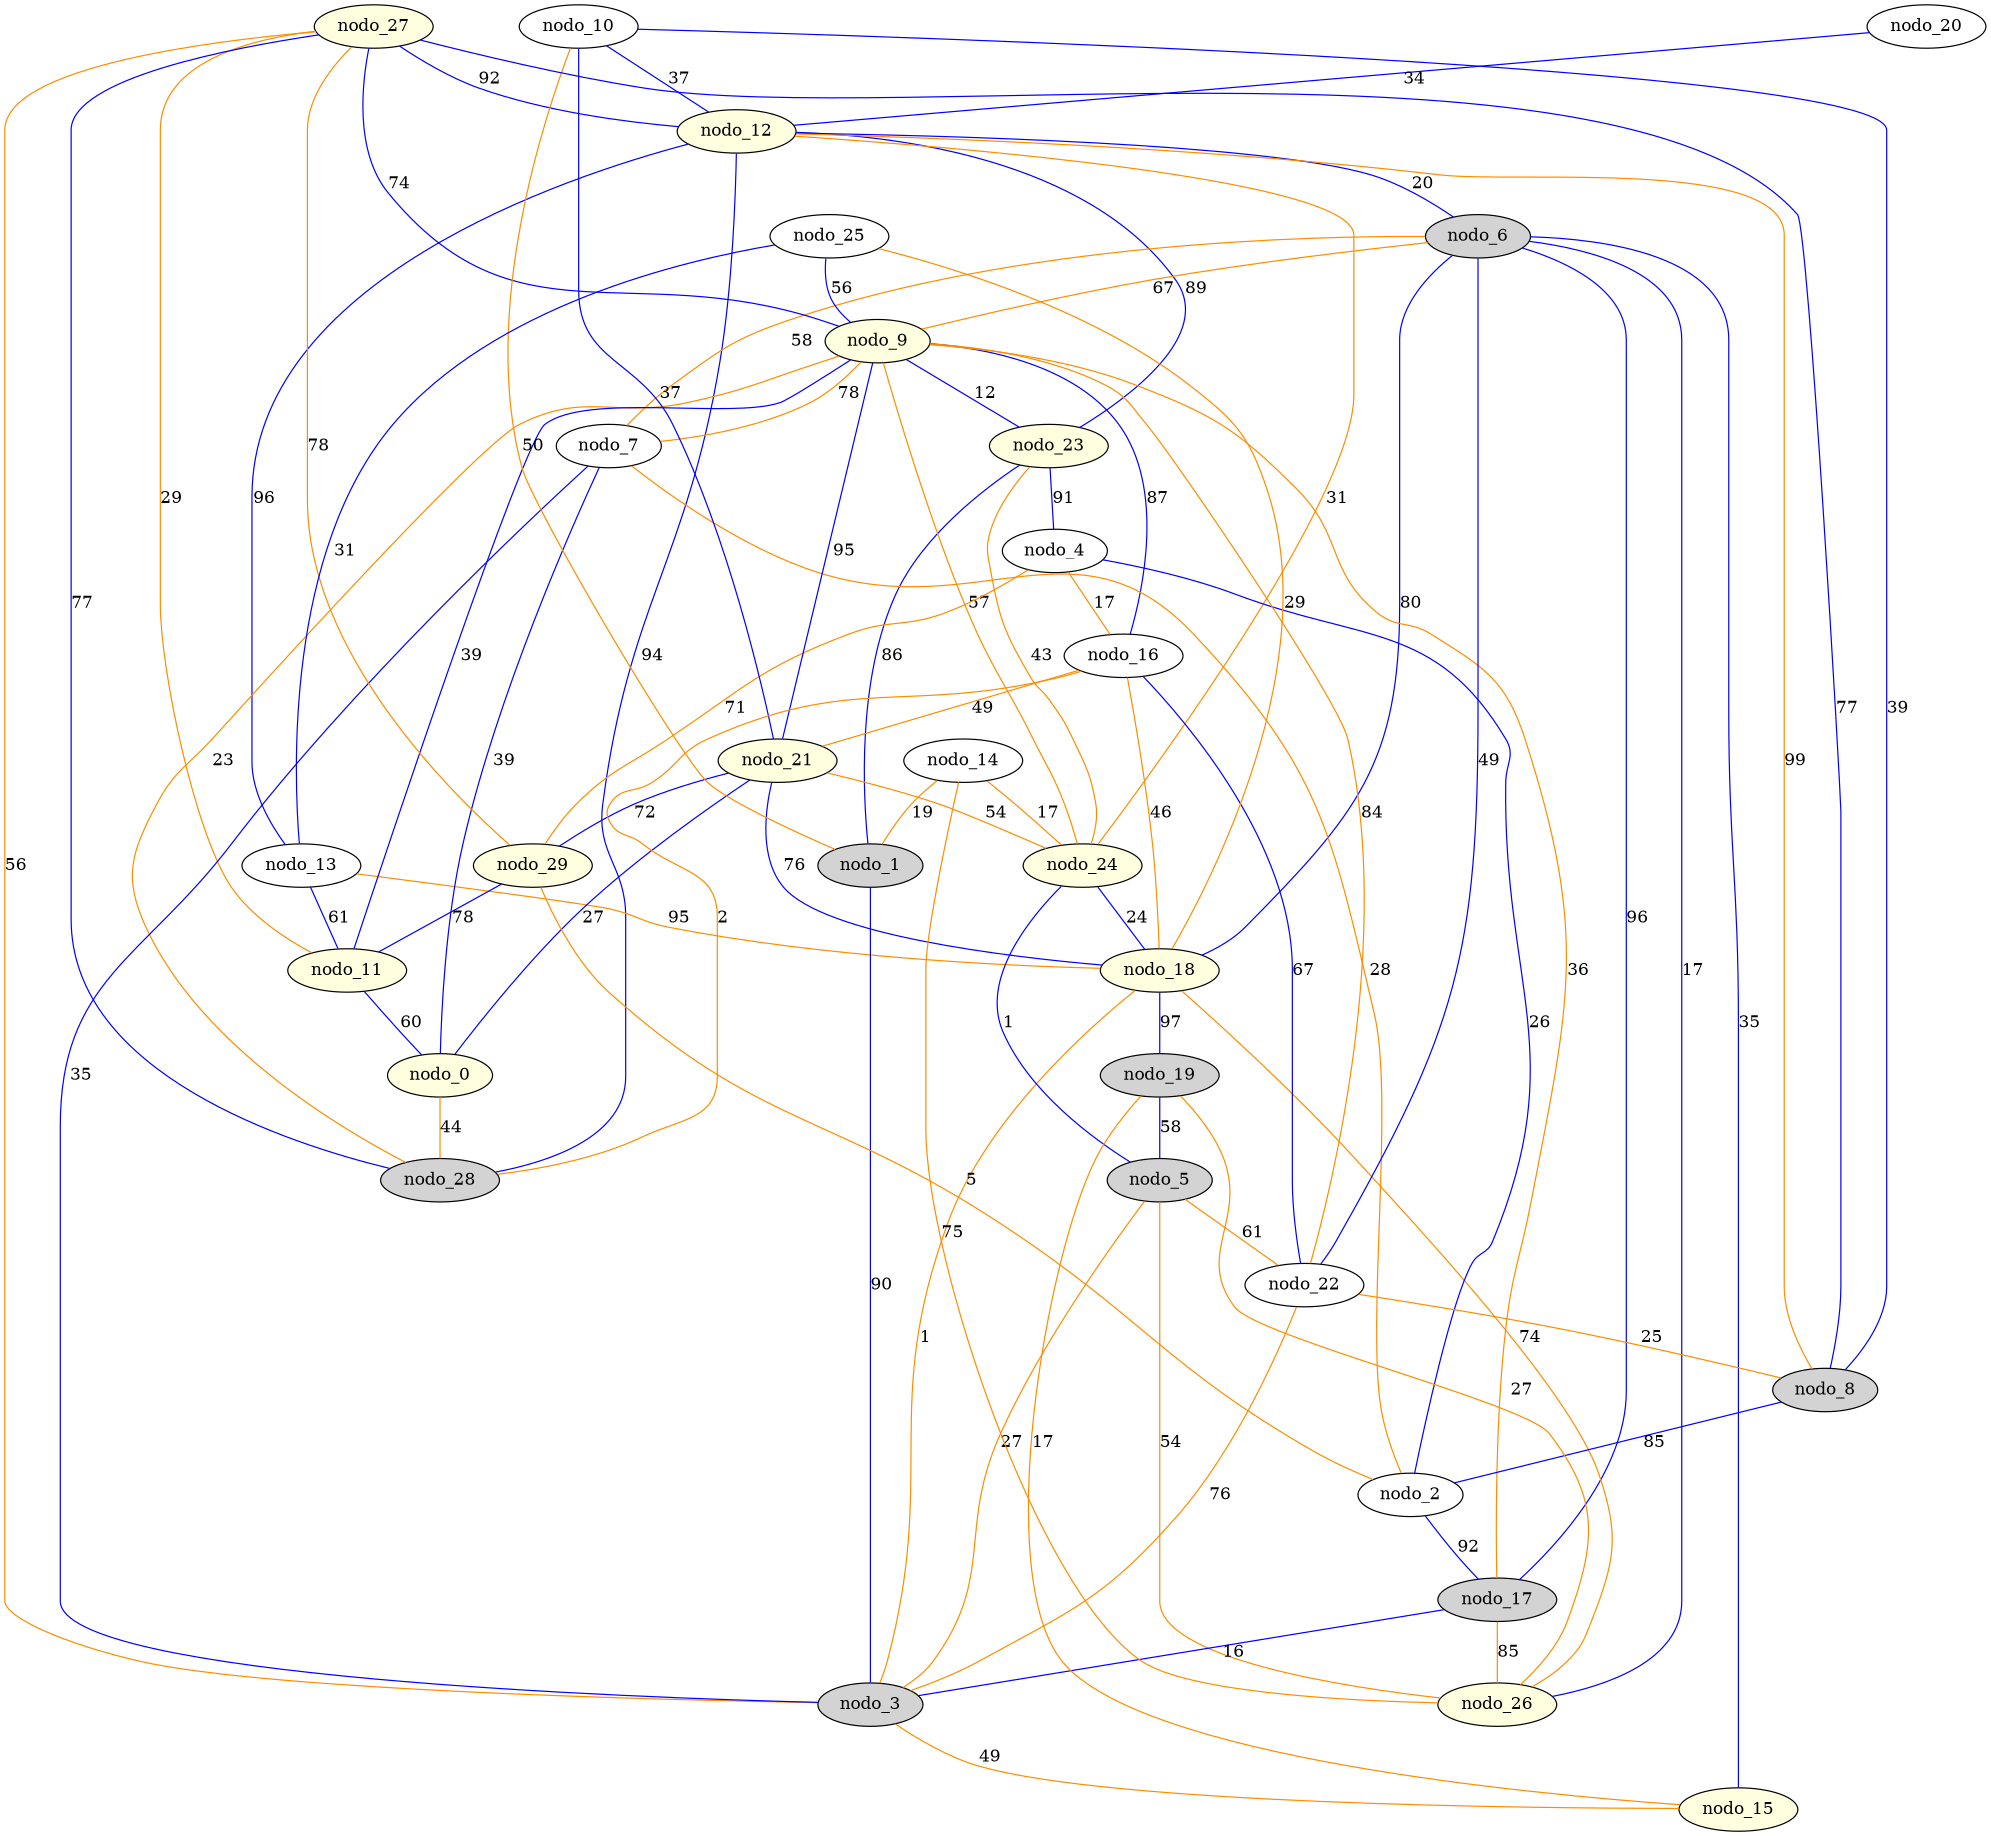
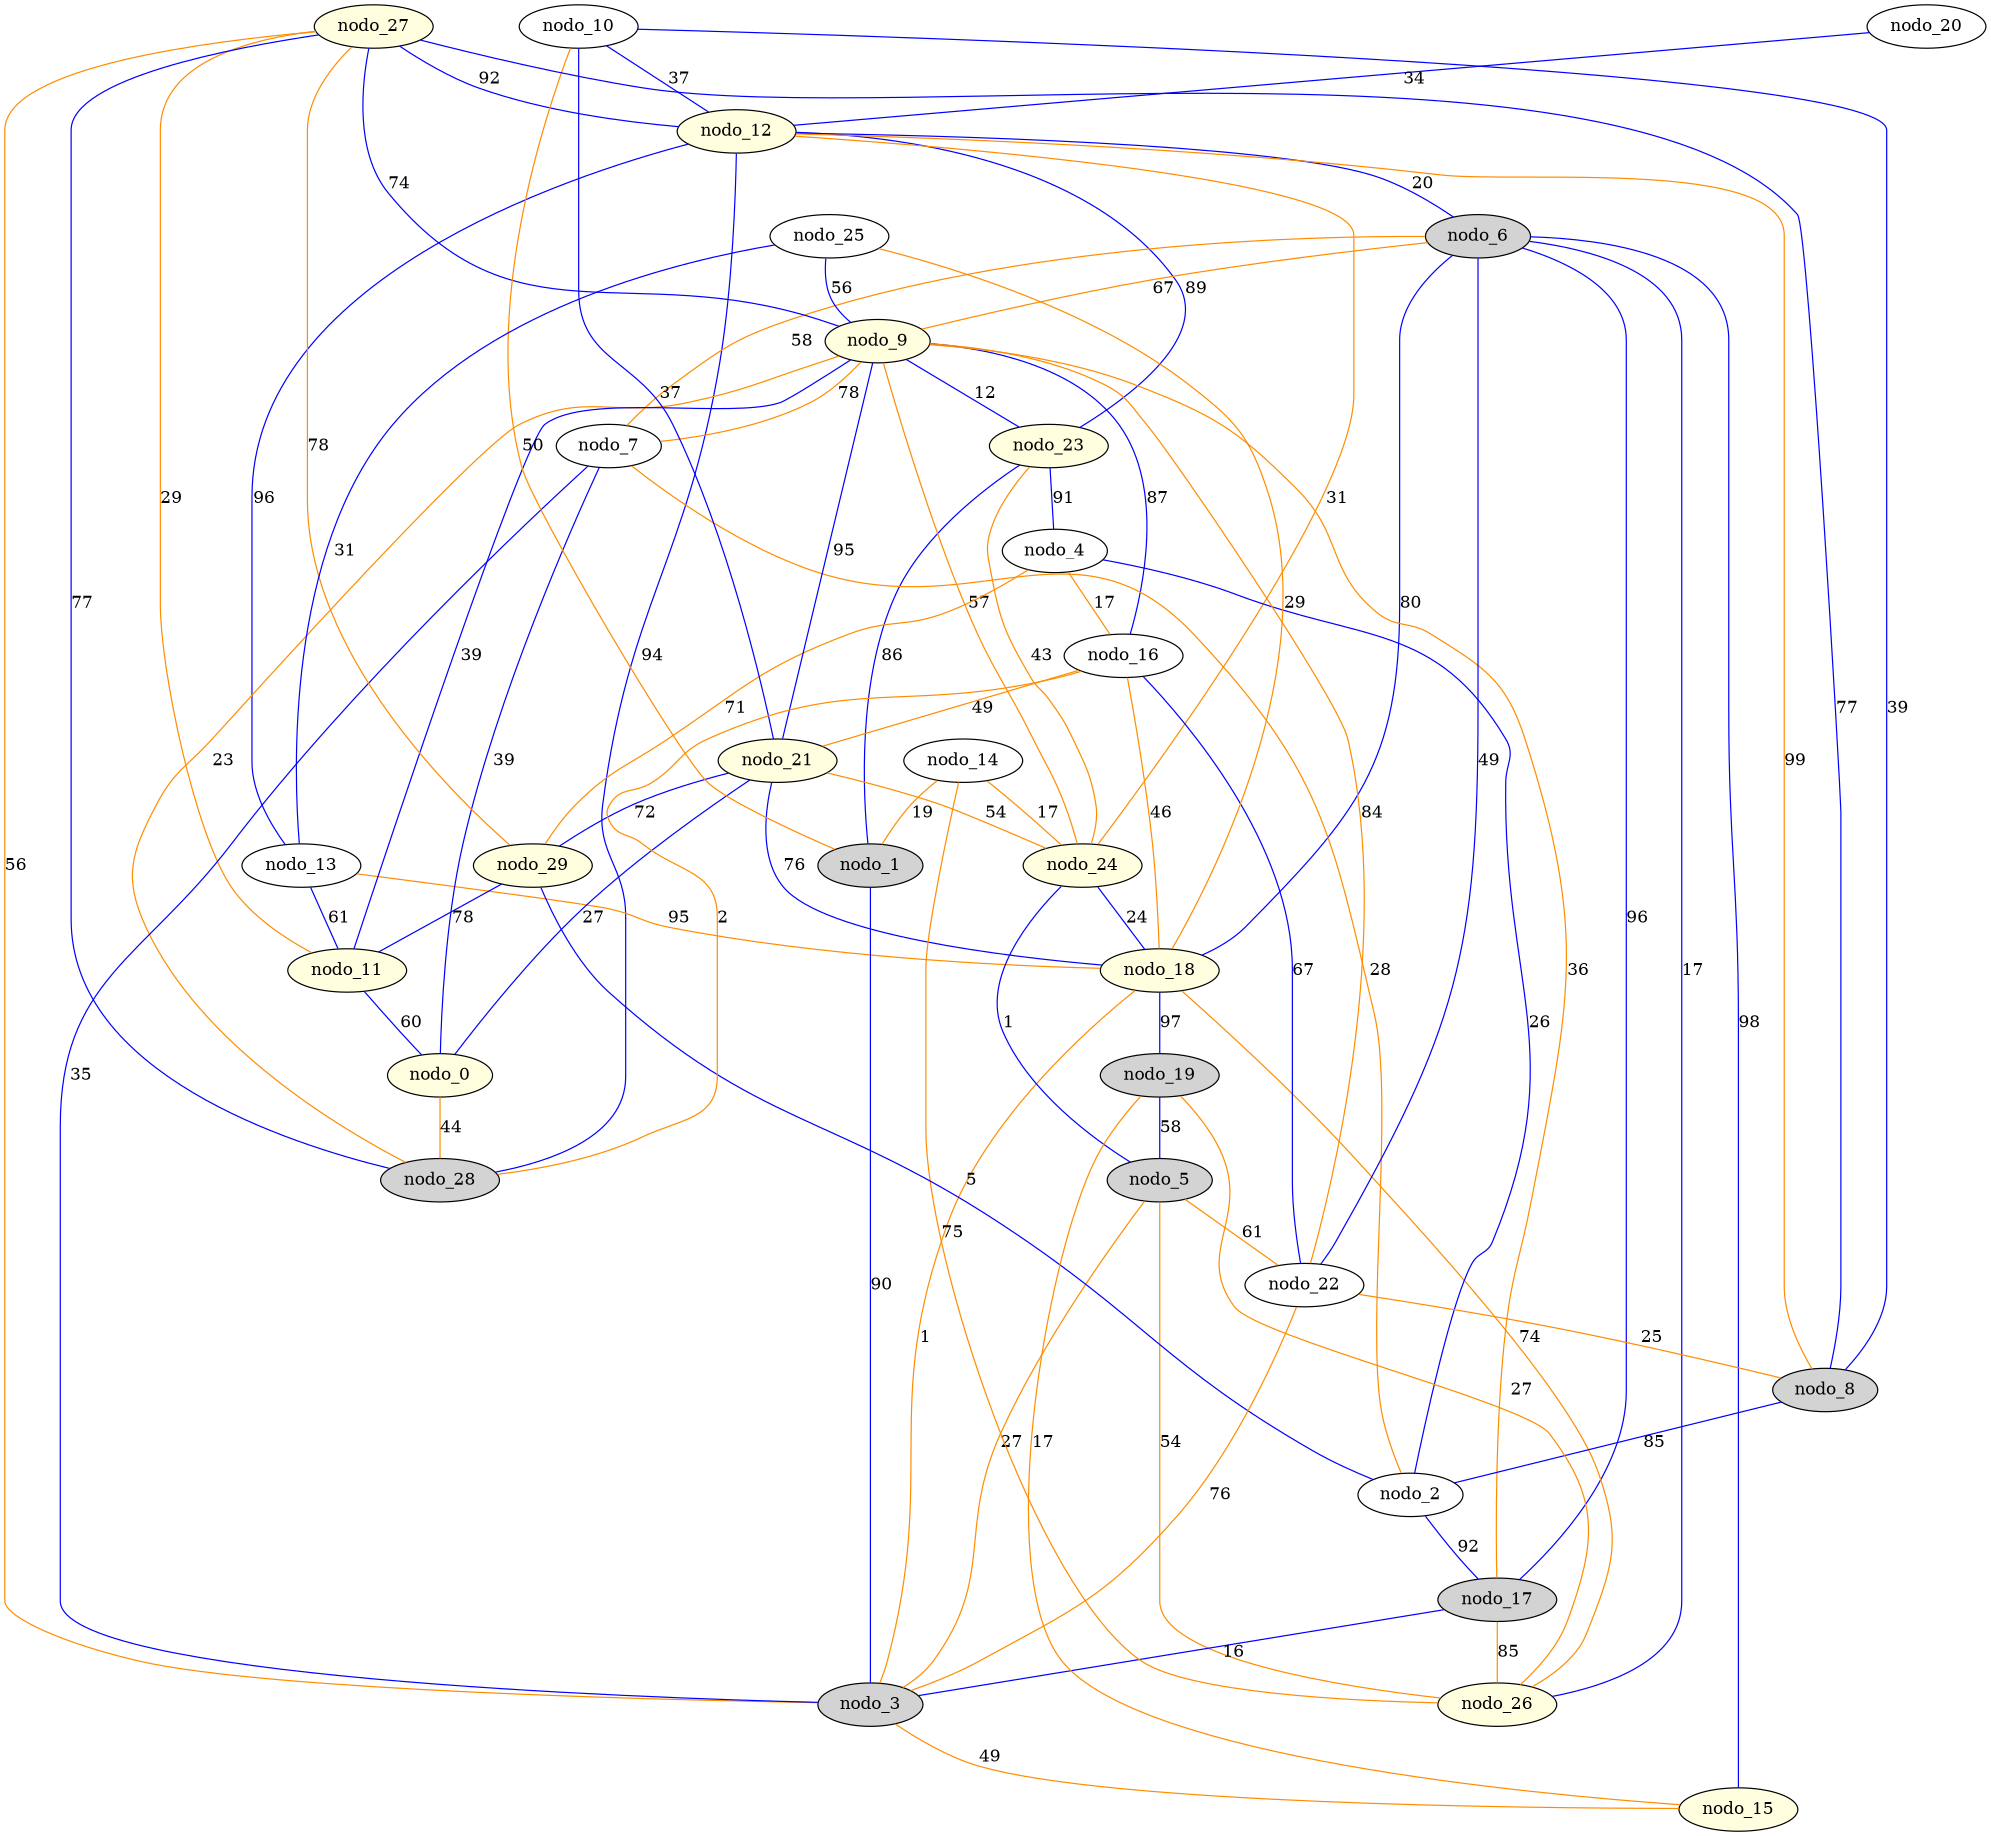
(1750, 1023) -> (1750, 1023)
(946, 1190) -> (946, 1190)
